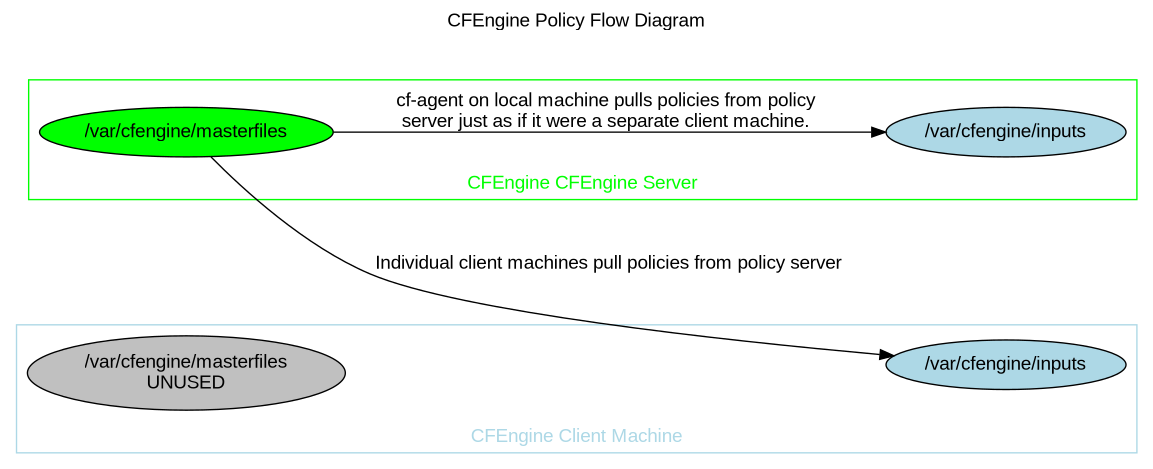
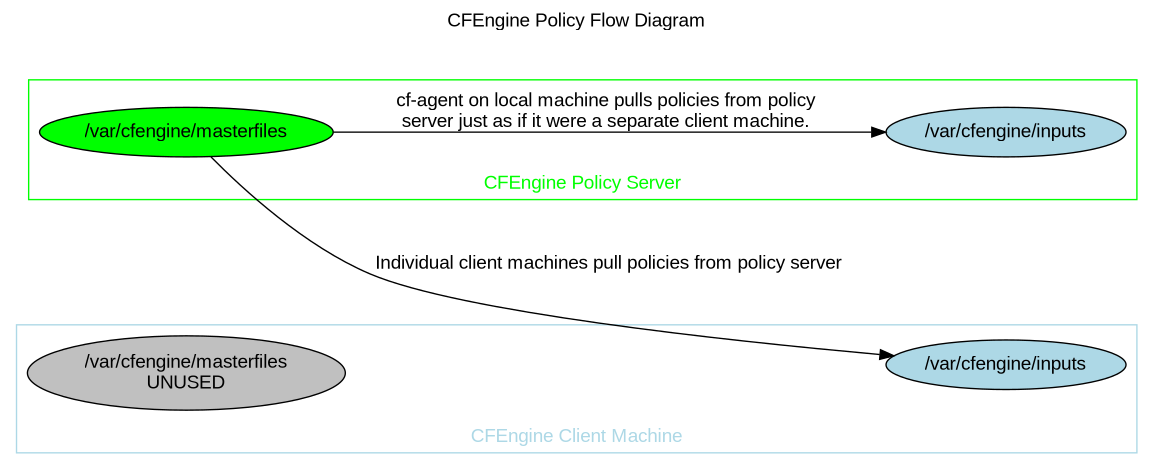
(583, 184) -> (583, 184)
